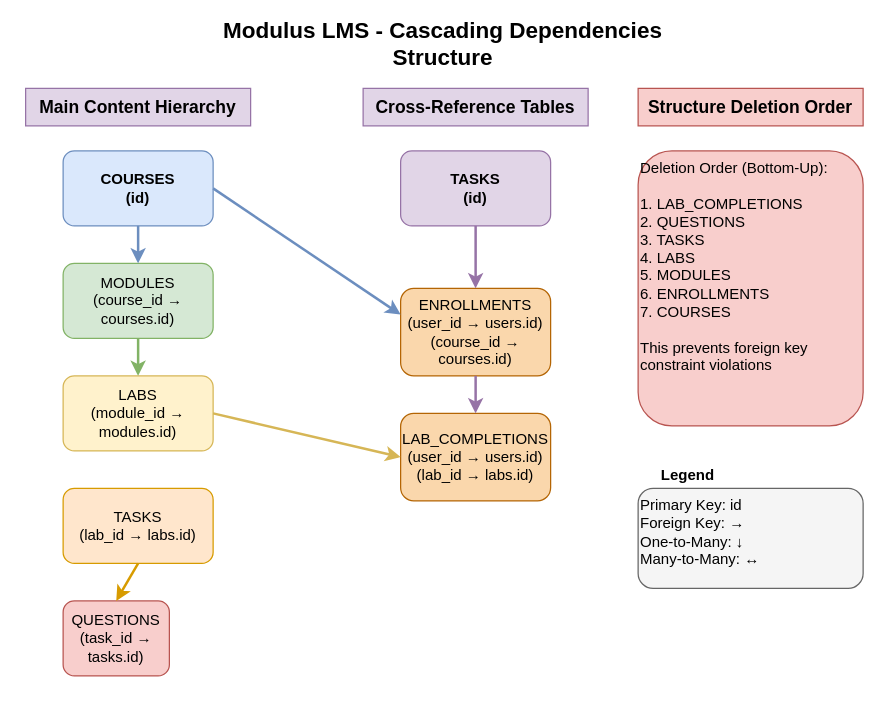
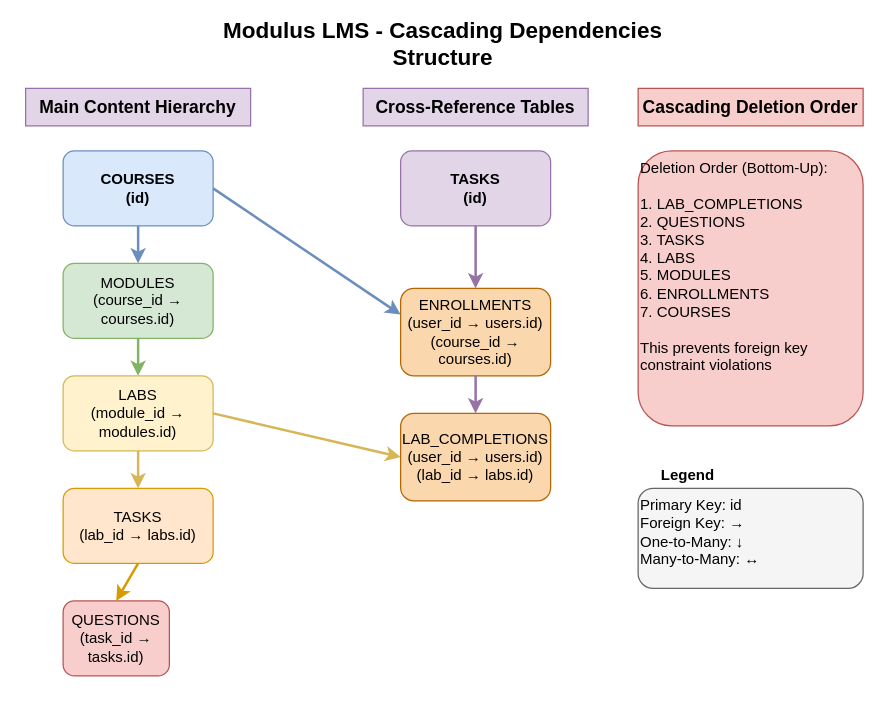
(751, 107) -> (751, 107)
none -> (138, 464)
